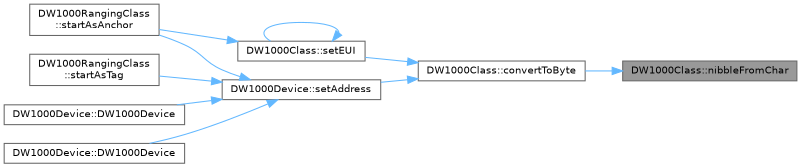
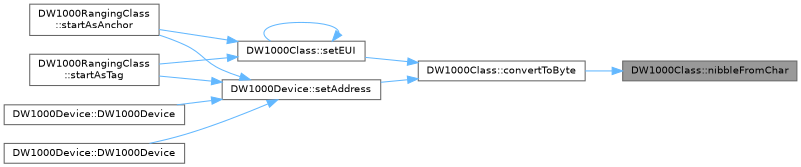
none -> (193, 61)
